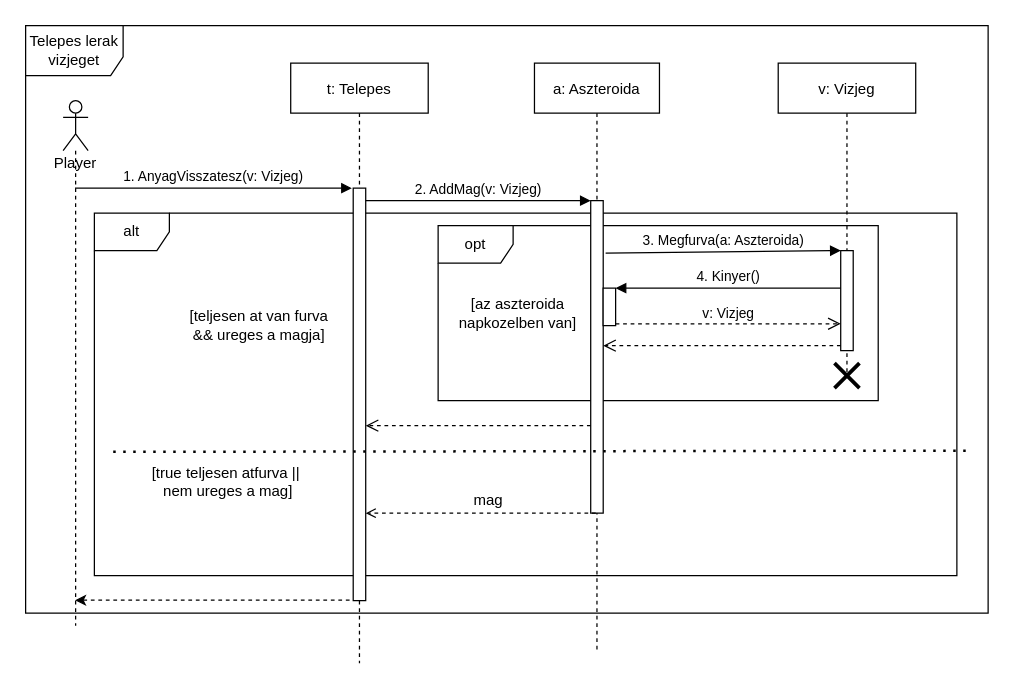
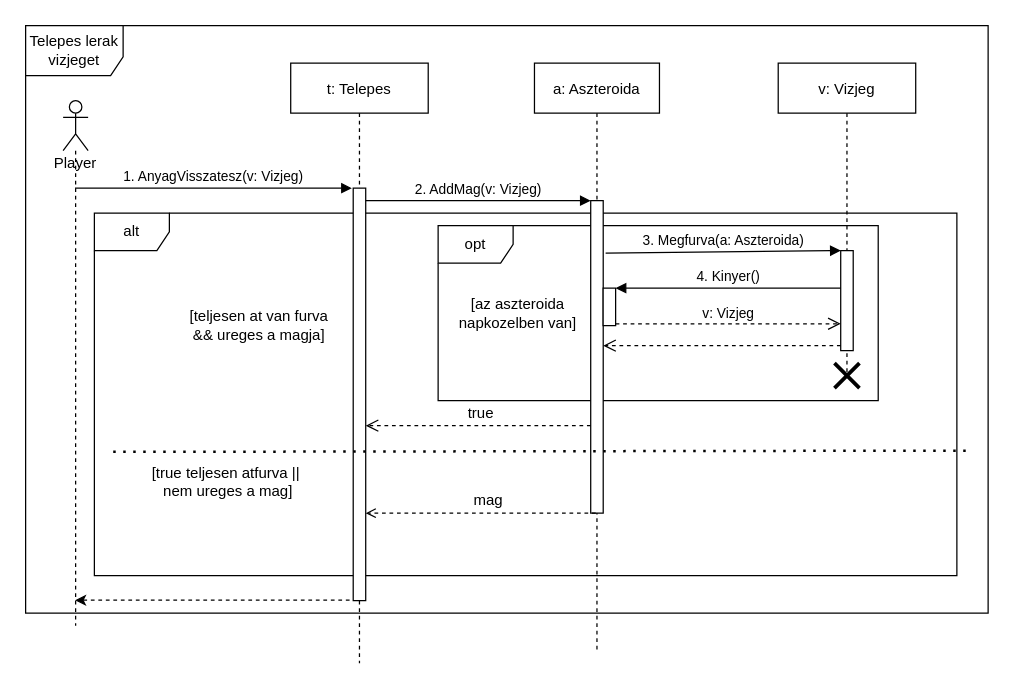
none -> (481, 413)
